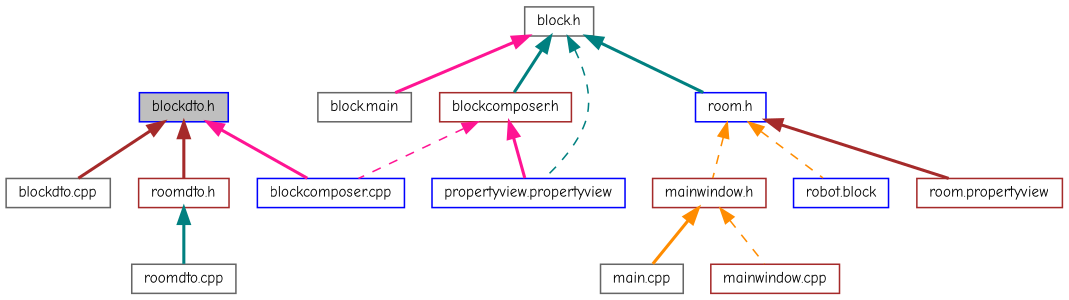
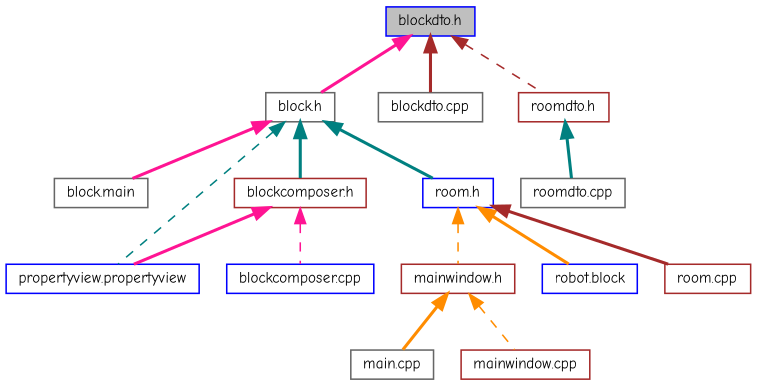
(264, 154) -> (359, 69)
(792, 155) -> (531, 240)
(184, 158) -> (504, 69)
(990, 193) -> (708, 279)
